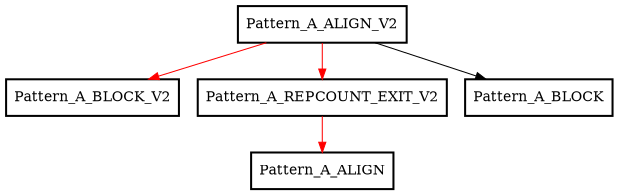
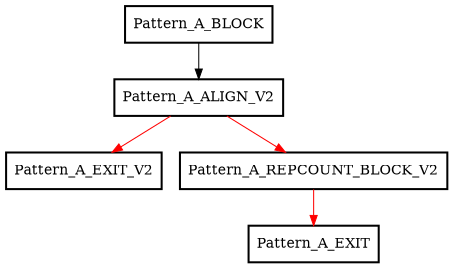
(426, 59) -> (199, 56)
(93, 98) -> (84, 171)
(322, 98) -> (314, 171)
(322, 171) -> (314, 244)
